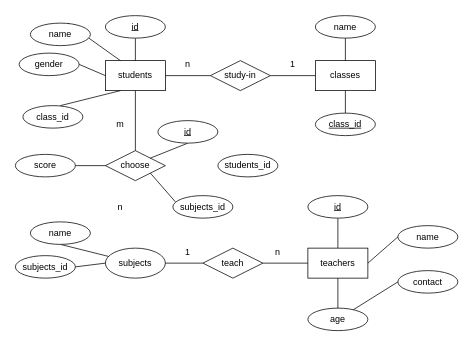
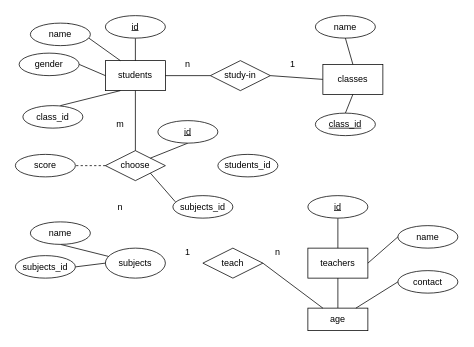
(345, 75) -> (353, 79)
(90, 165) -> (90, 165)
(184, 263) -> none
(285, 263) -> (292, 285)
(338, 319) -> (338, 319)
